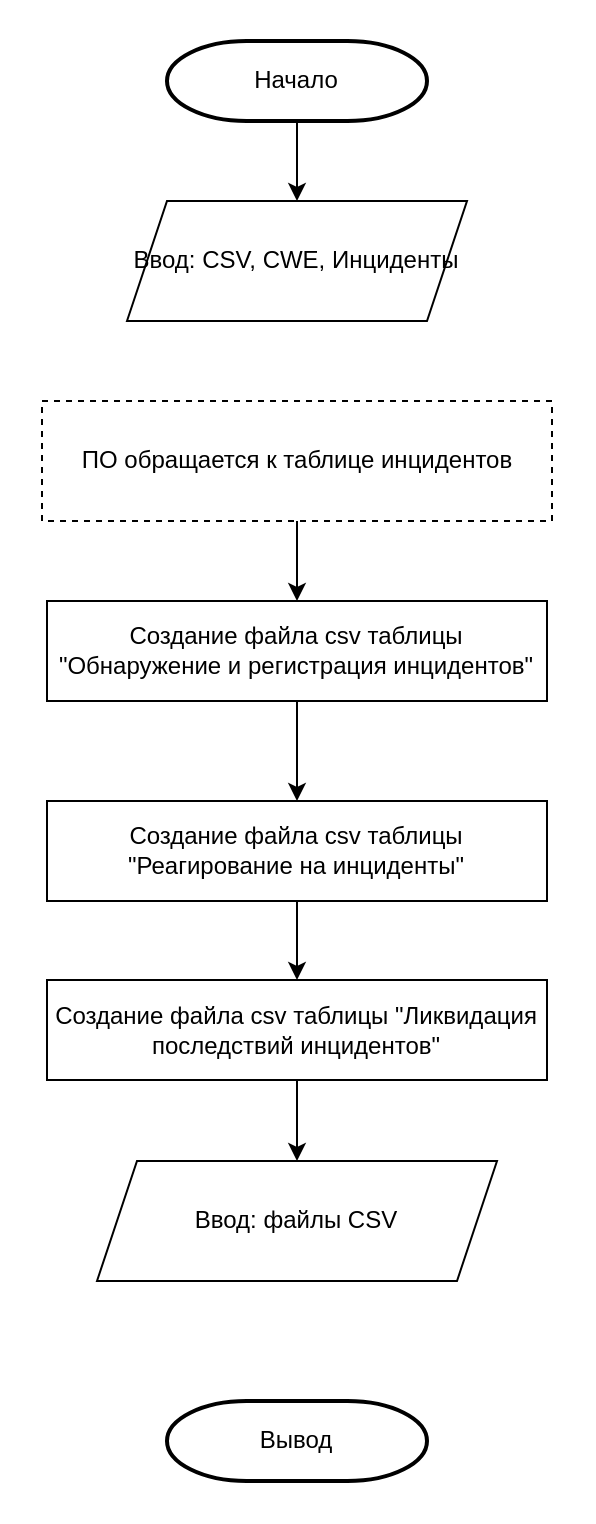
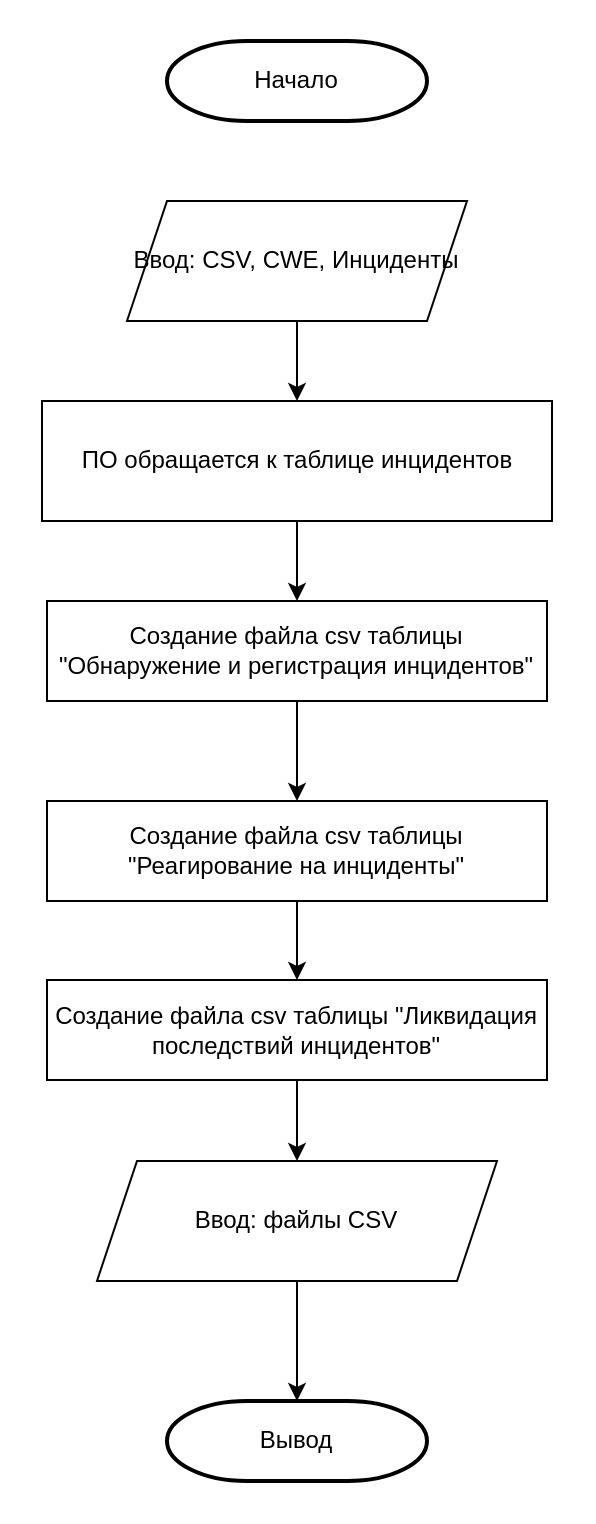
(297, 154) -> none
none -> (297, 354)
(297, 461) -> (297, 461)
none -> (297, 1334)
